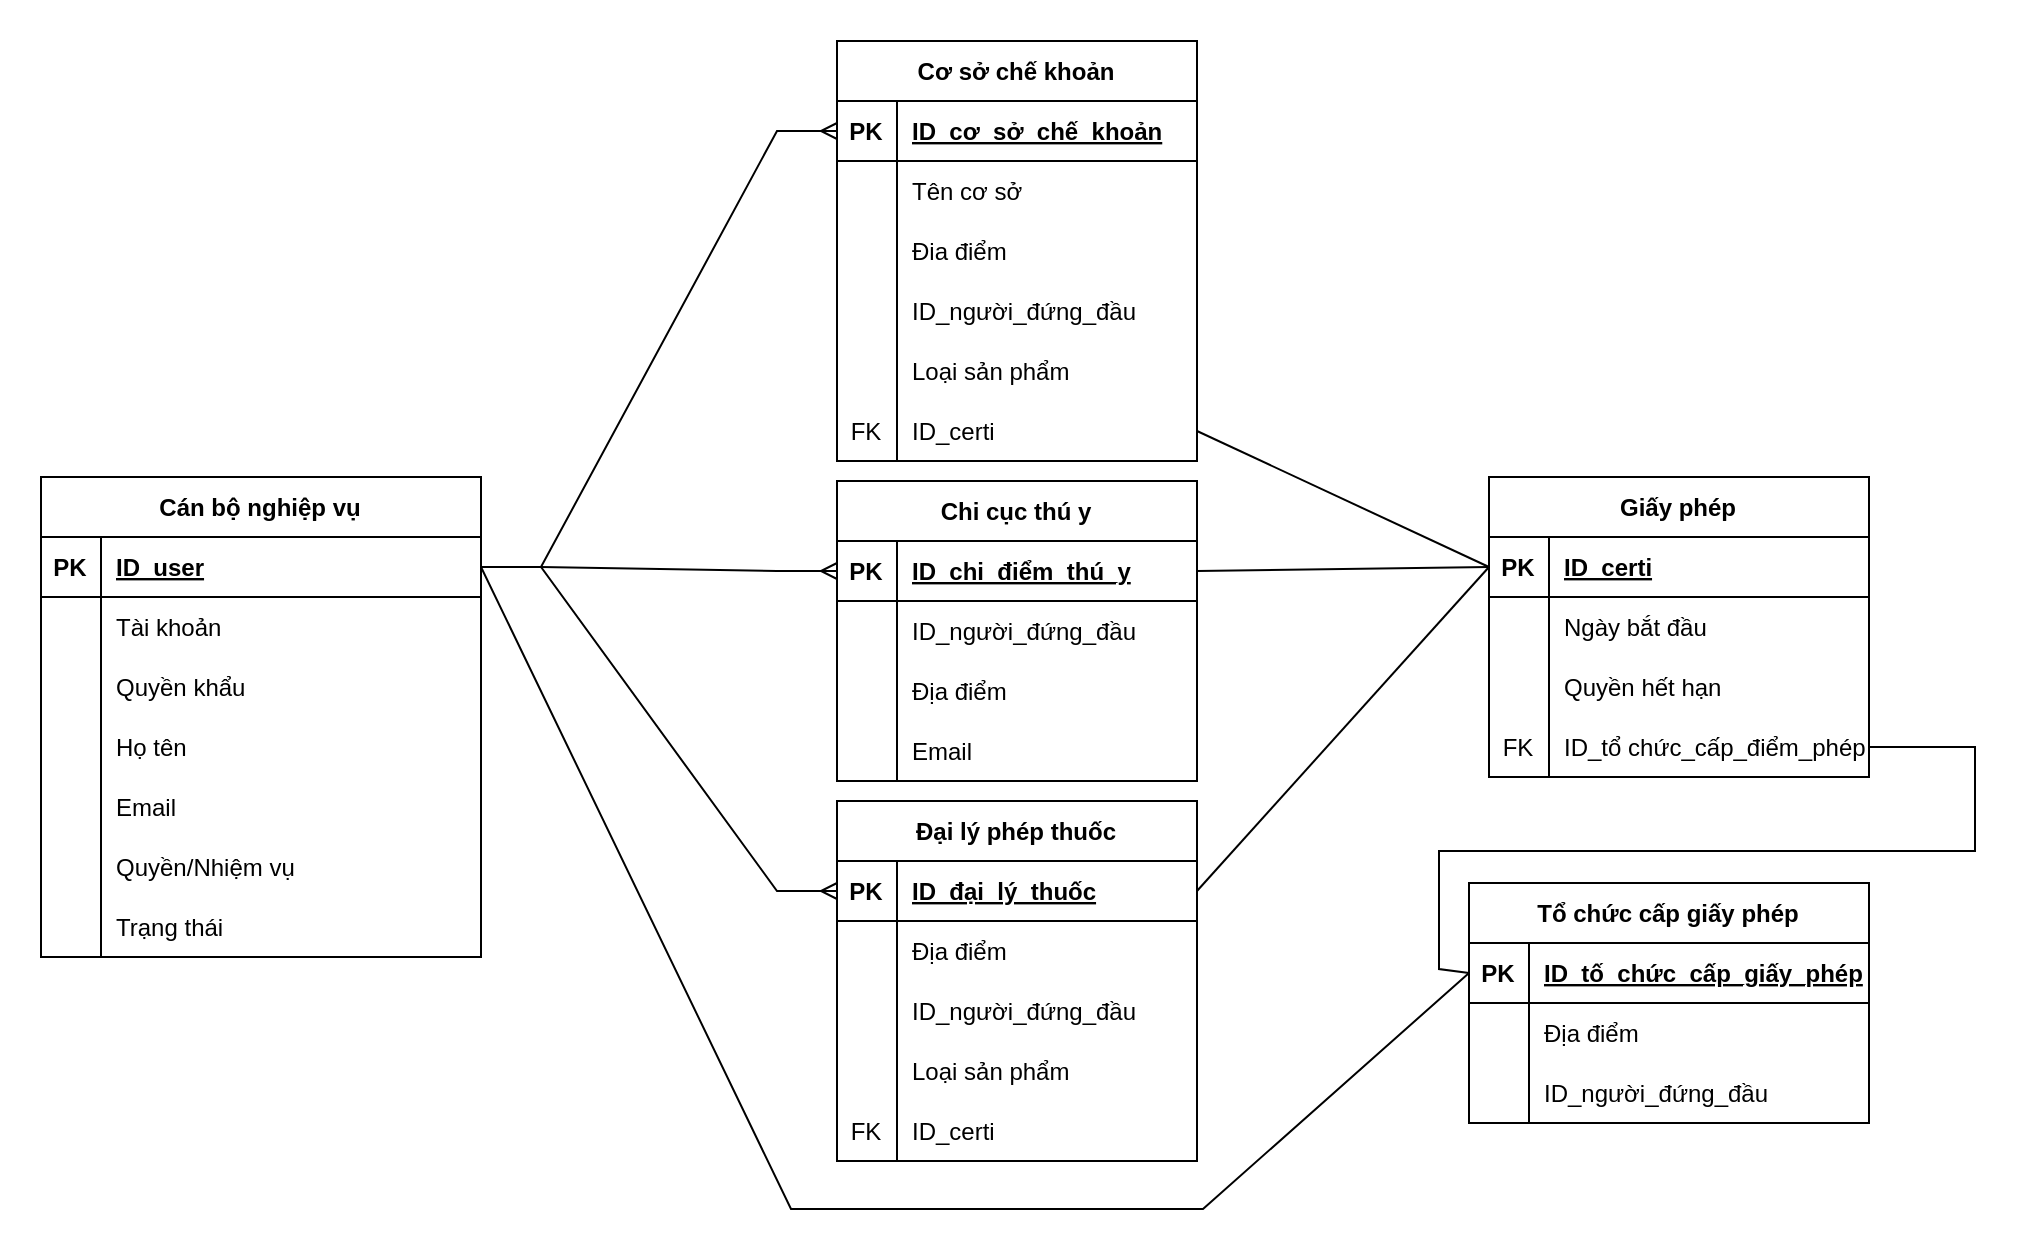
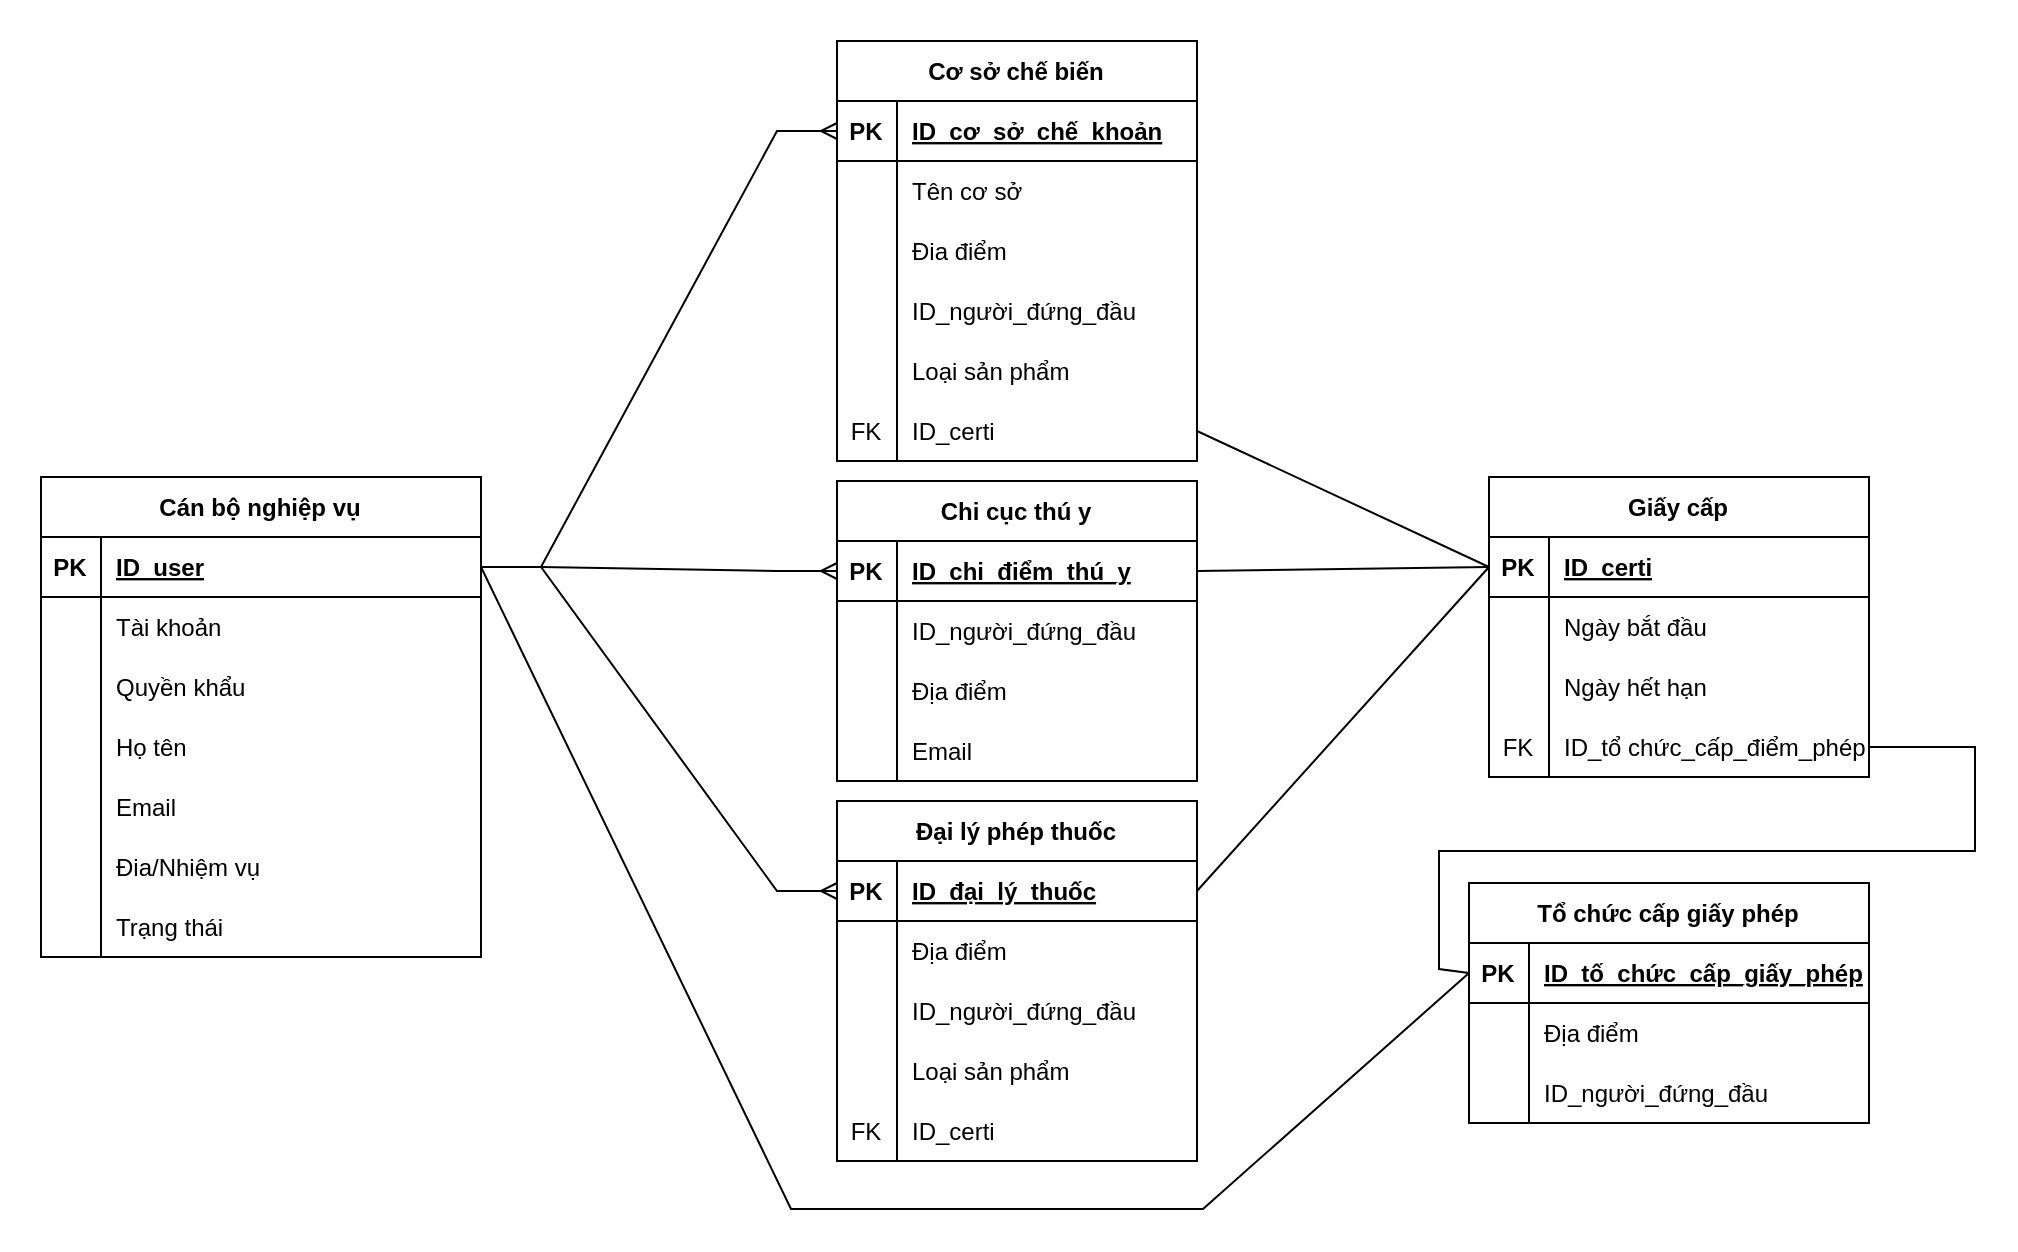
(1016, 72) -> (1016, 72)
(1678, 508) -> (1678, 508)
(1645, 688) -> (1638, 688)
(204, 868) -> (187, 868)
